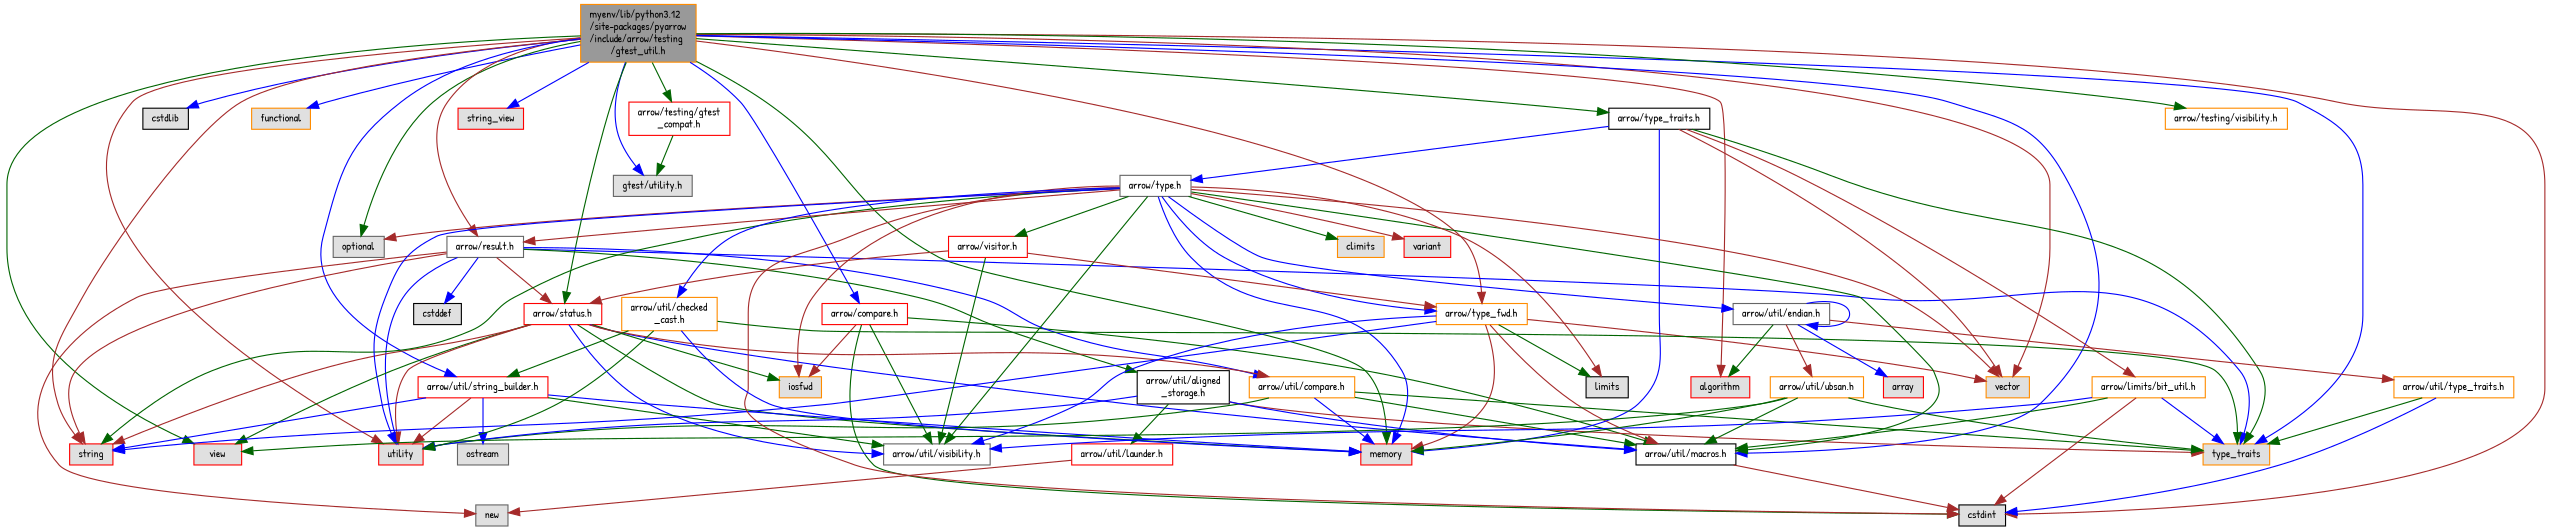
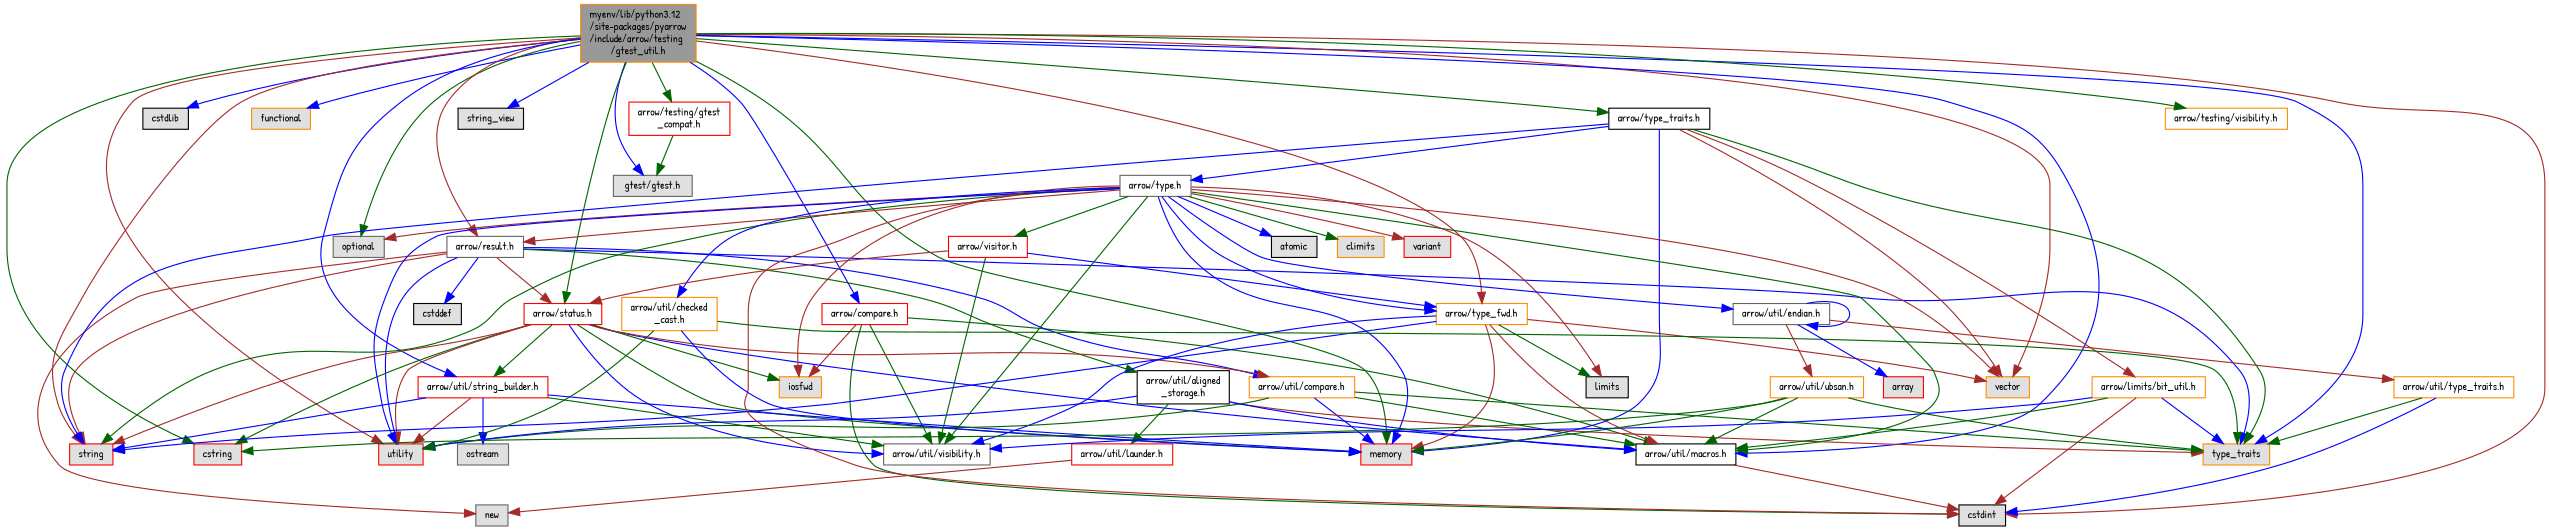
(491, 119) -> (491, 119)
(653, 186) -> (653, 186)
none -> (778, 193)
none -> (1294, 247)
(1236, 281) -> (1236, 281)
(573, 352) -> (527, 347)
(1720, 387) -> none
(218, 454) -> (218, 454)
